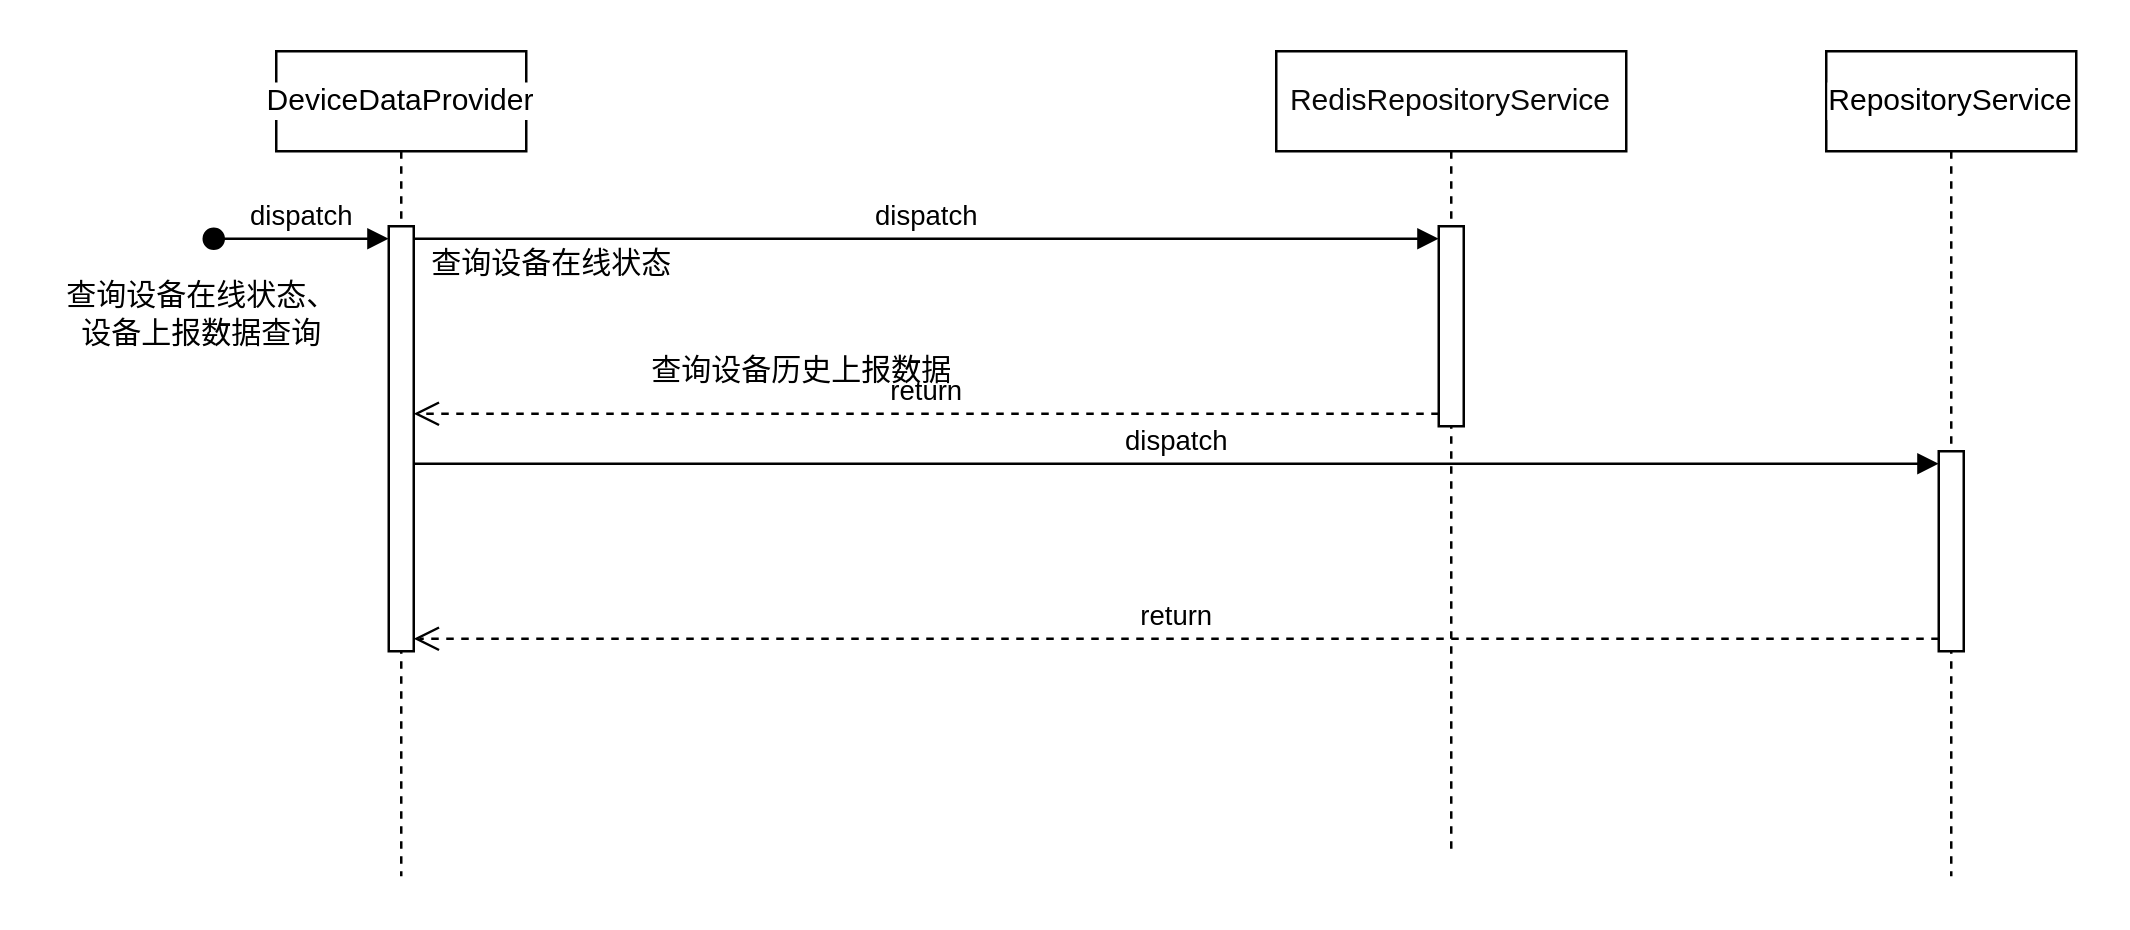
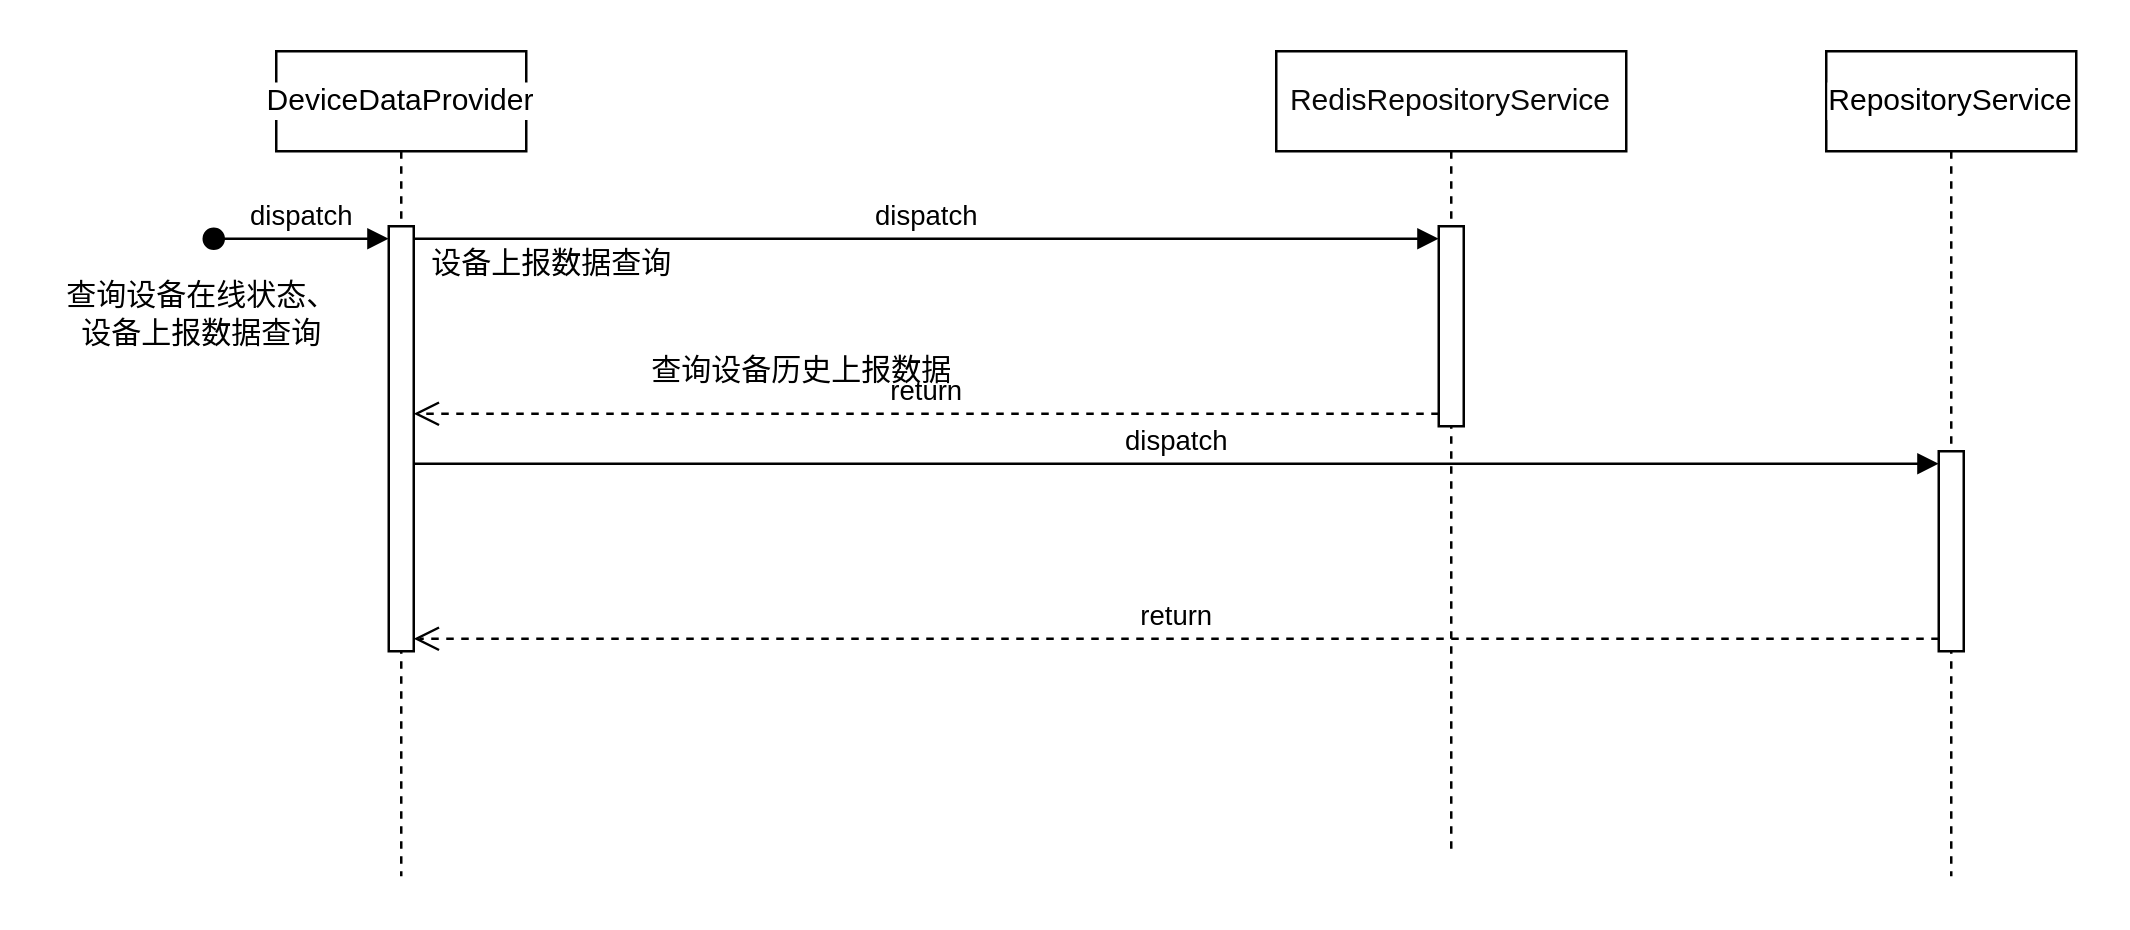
(553, 264) -> (553, 264)
